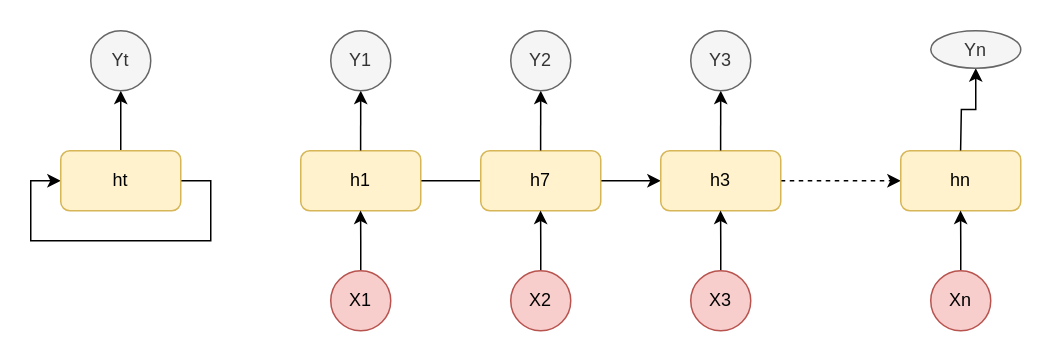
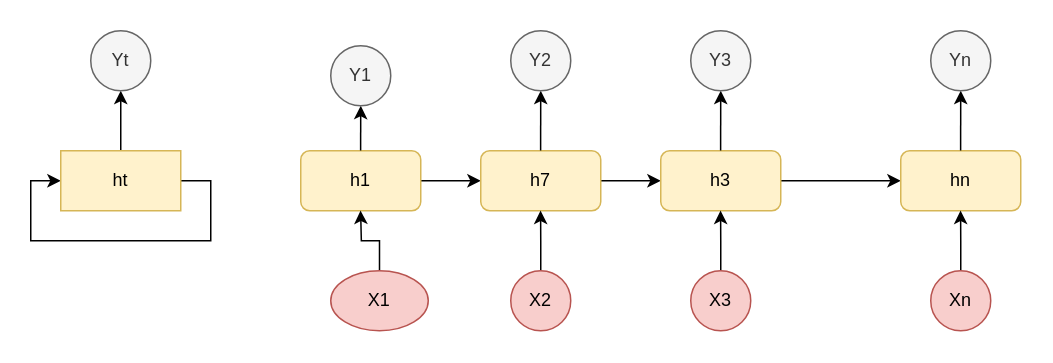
(976, 50) -> (961, 61)
(361, 61) -> (361, 76)
(121, 181) -> (121, 181)
(473, 181) -> (469, 181)
(836, 181) -> (836, 181)
(361, 301) -> (380, 301)
